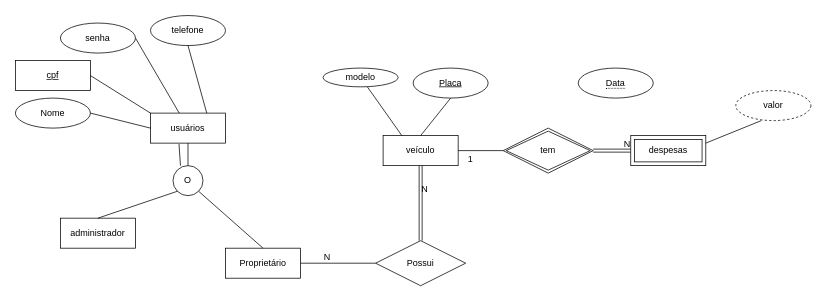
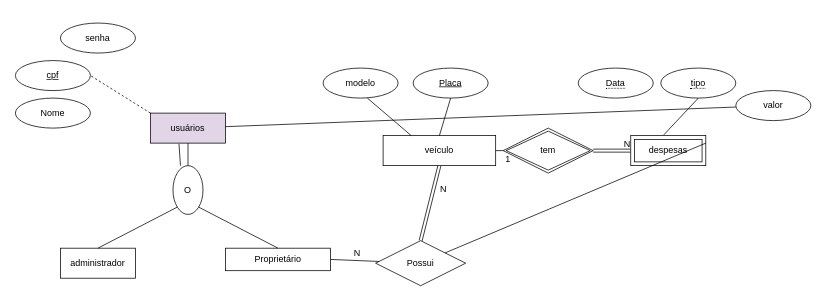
(188, 30) -> none
(53, 75) -> (53, 75)
(157, 75) -> (566, 113)
(360, 77) -> (360, 83)
(197, 79) -> none
none -> (698, 83)
(120, 94) -> (120, 94)
(773, 105) -> (773, 105)
none -> (681, 116)
(120, 120) -> none
(188, 128) -> (188, 128)
(733, 132) -> (575, 198)
(420, 150) -> (439, 150)
(188, 180) -> (188, 190)
(98, 233) -> (98, 263)
(263, 263) -> (278, 259)
